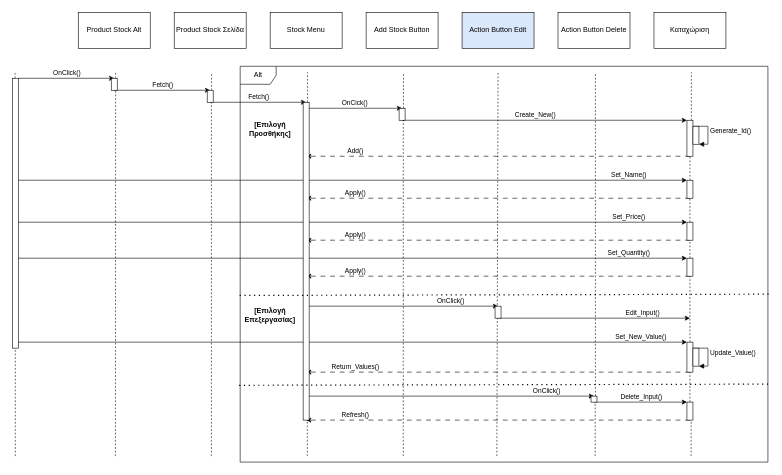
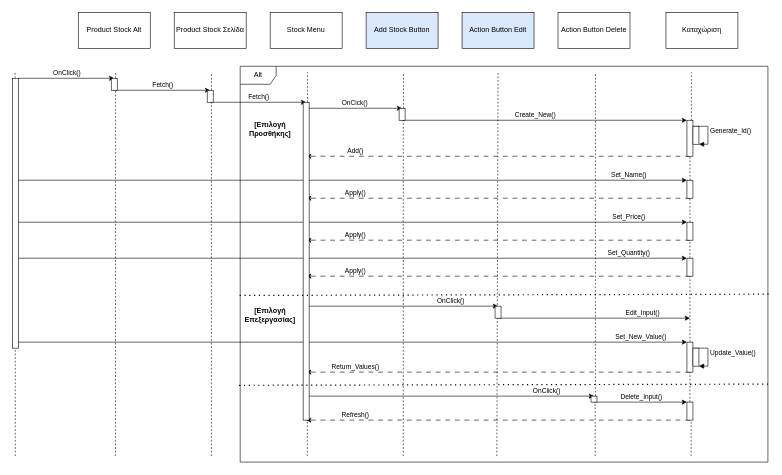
(402, 30) -> (402, 30)
(690, 30) -> (702, 30)
